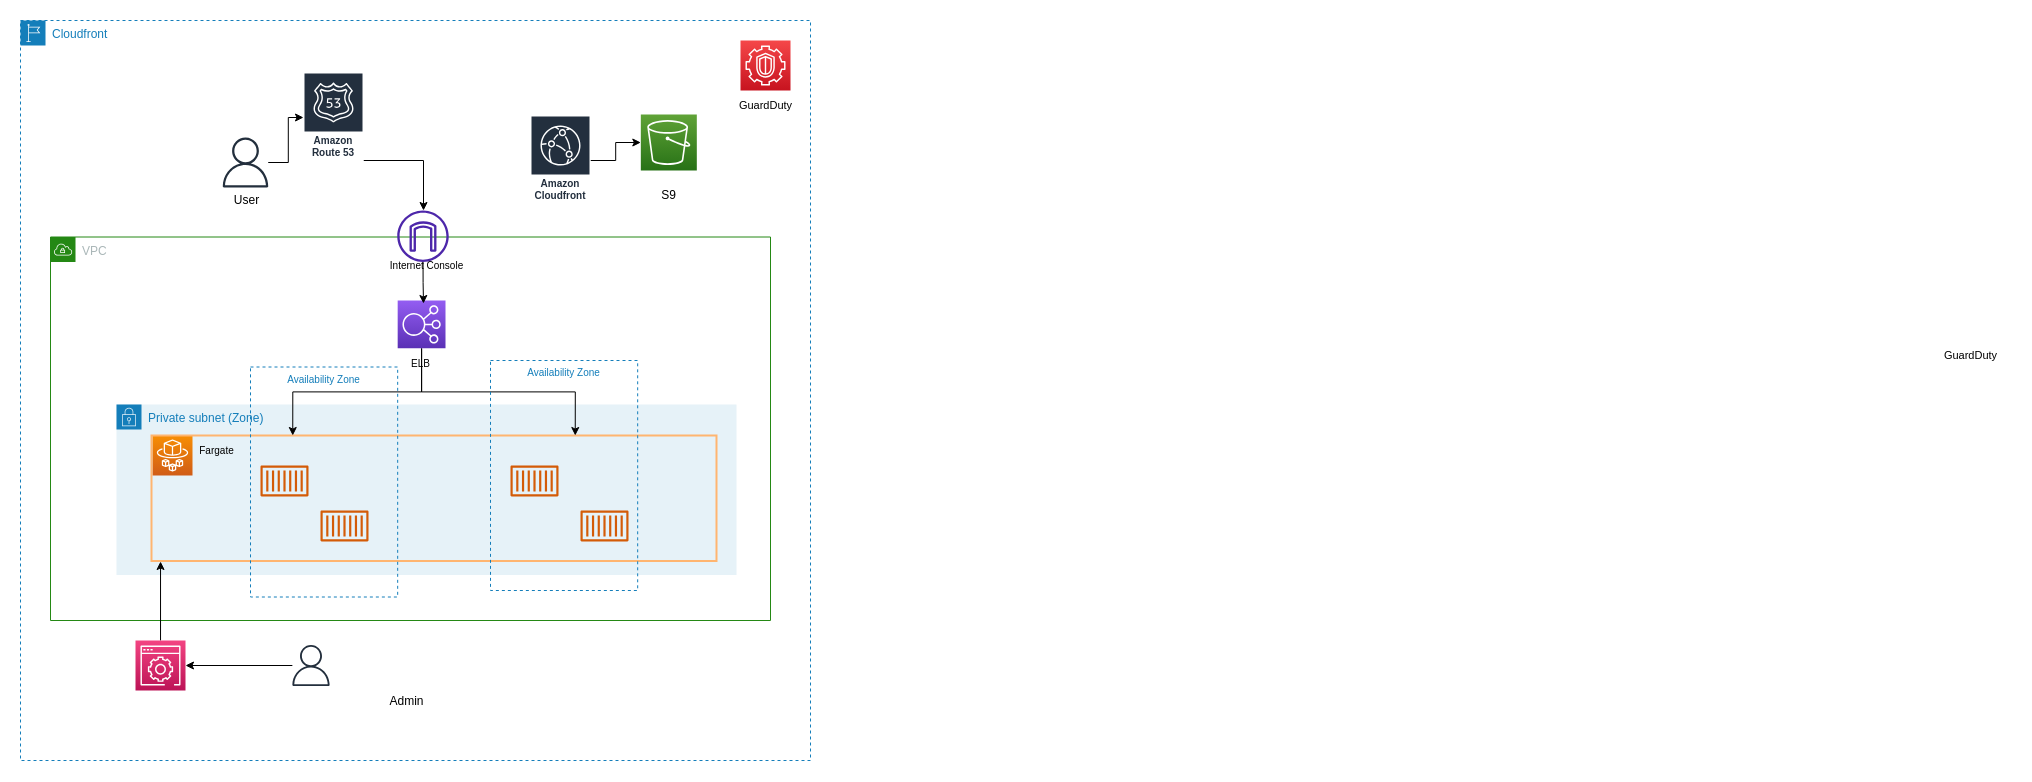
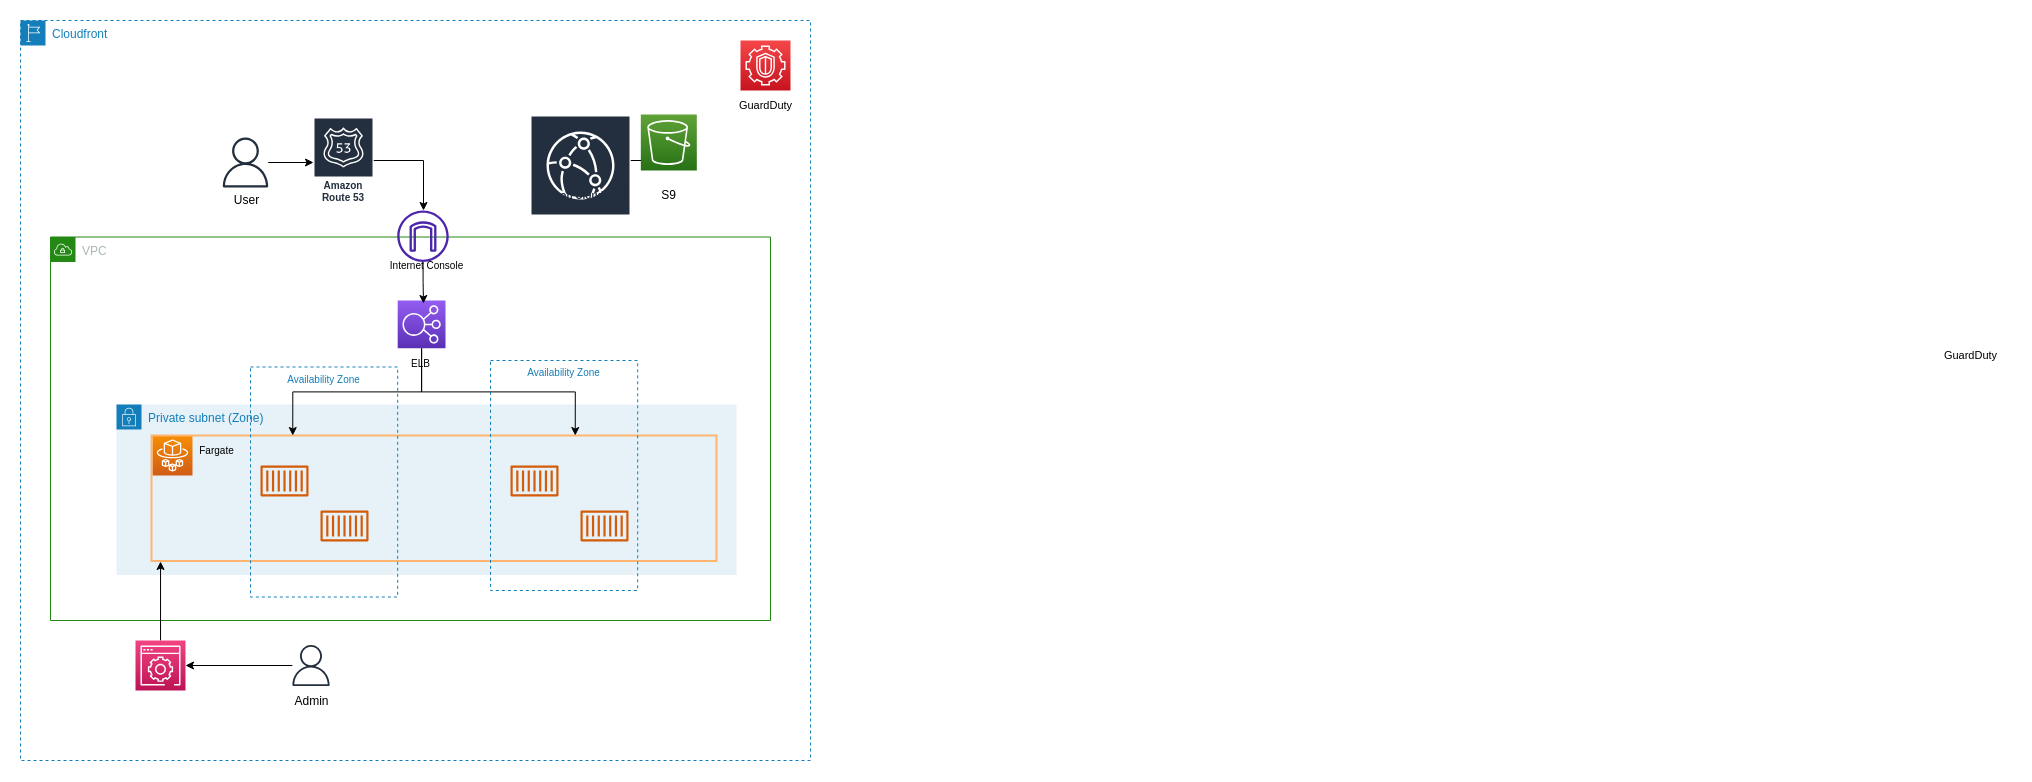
(334, 118) -> (344, 163)
(561, 161) -> (581, 161)
(406, 701) -> (311, 701)
